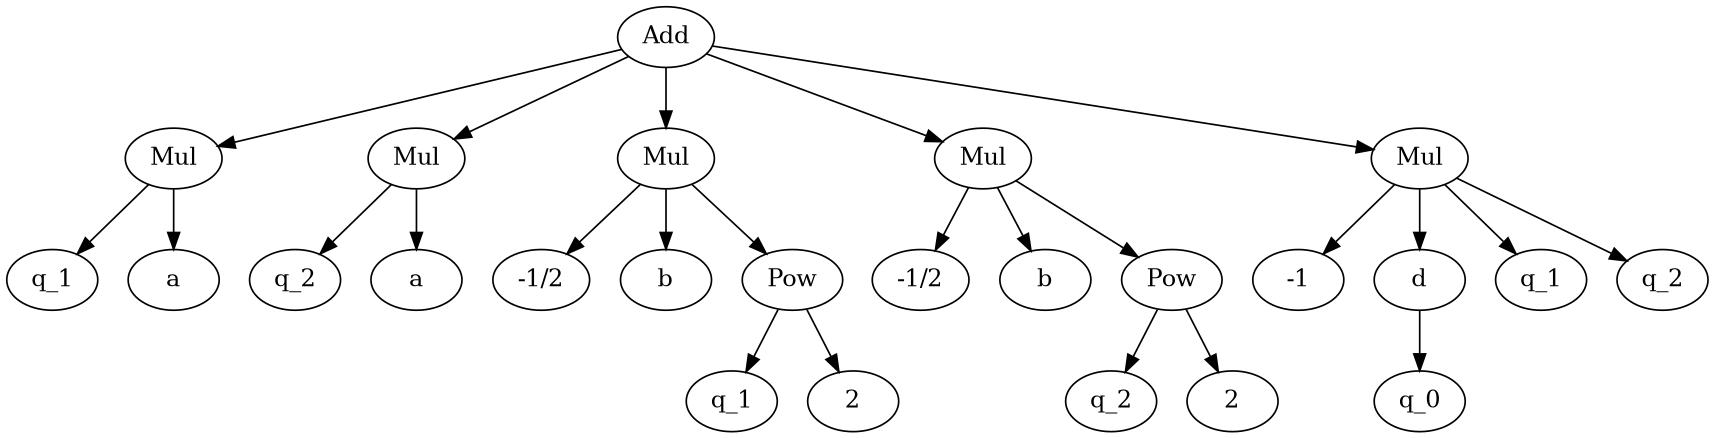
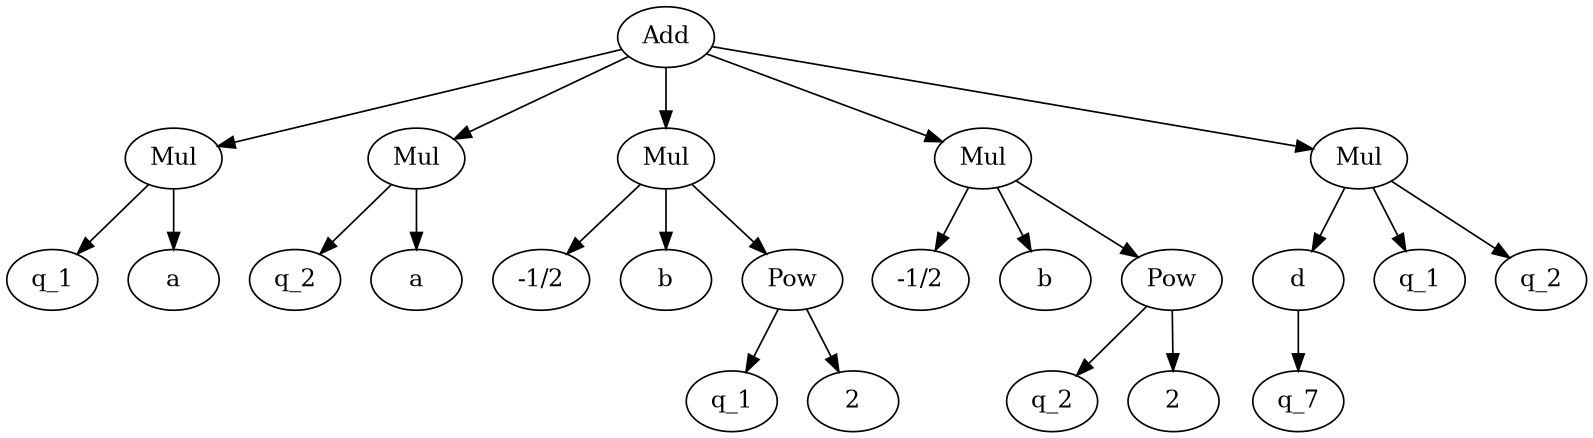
(1298, 280) -> none
(1420, 401) -> (1298, 401)
